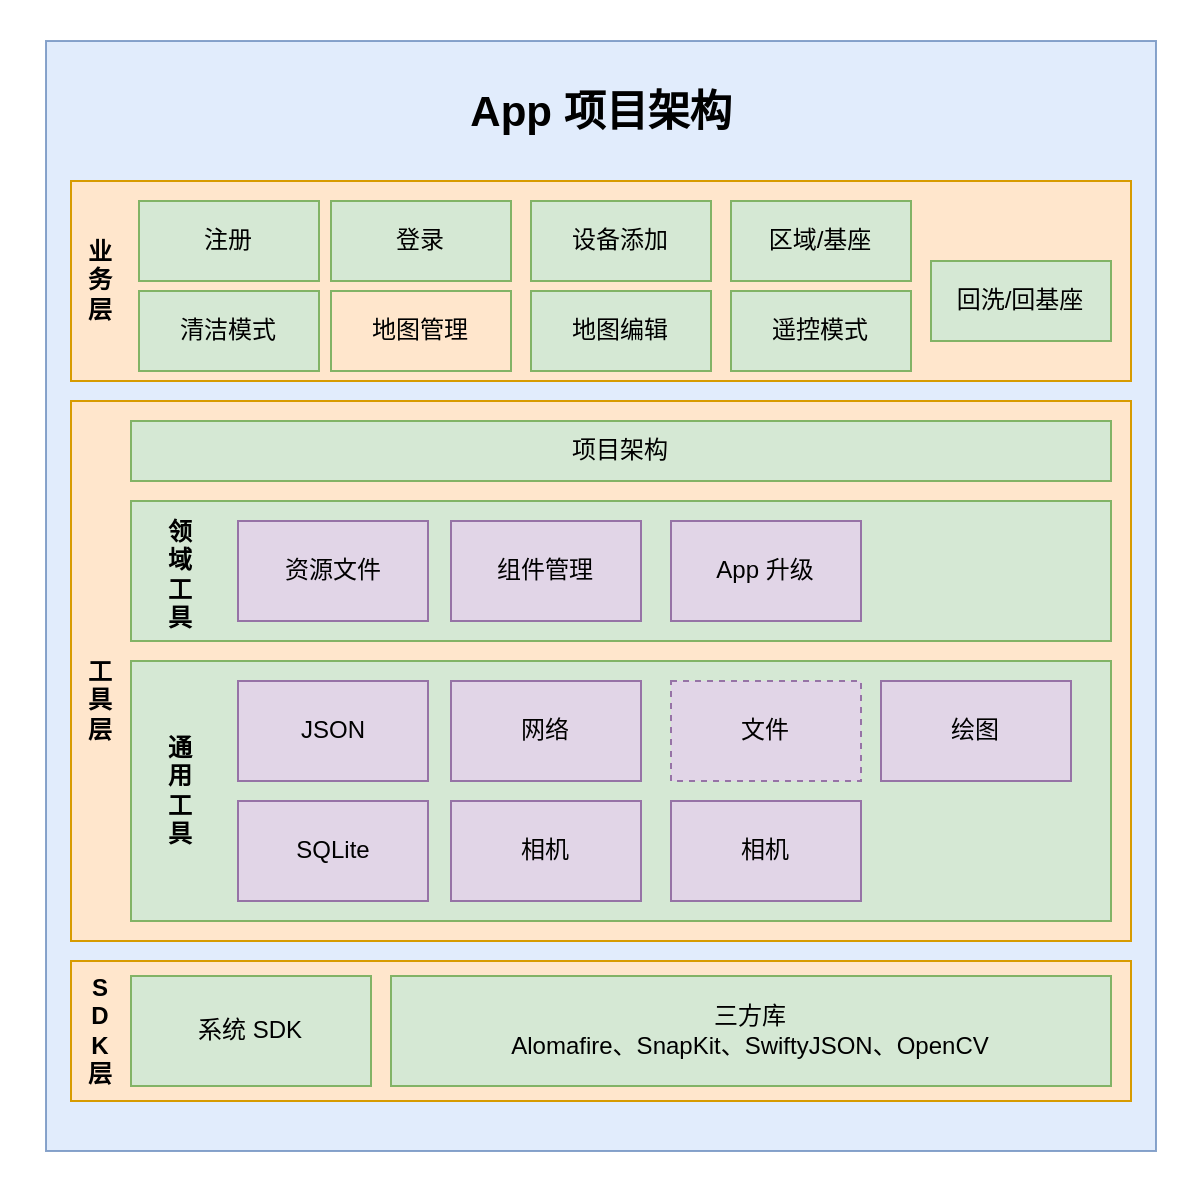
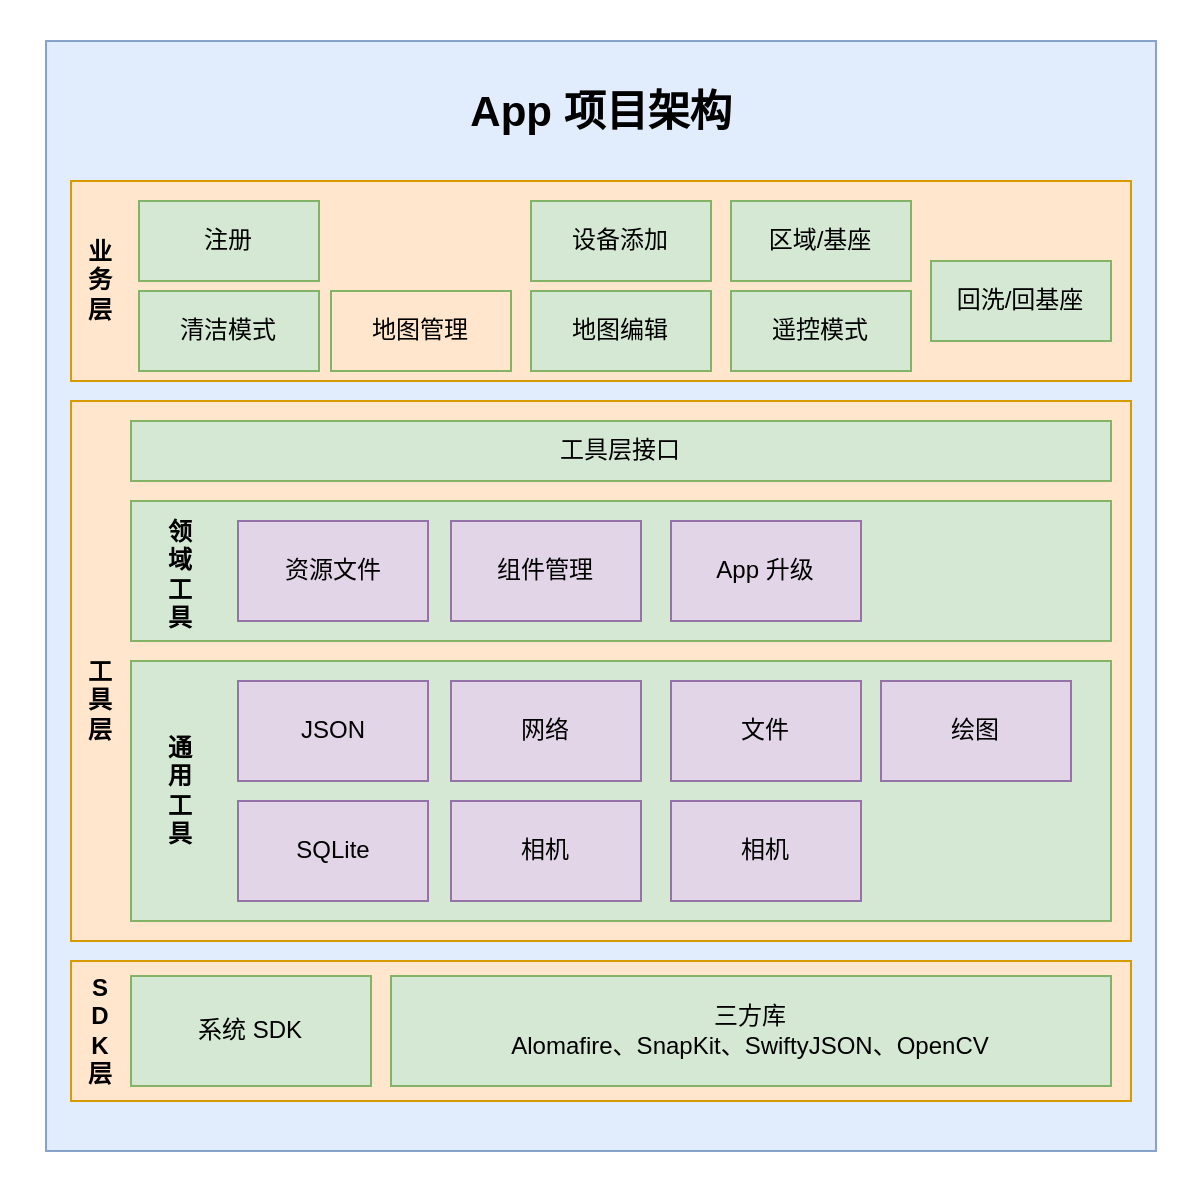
(421, 241) -> none
(621, 451) -> (621, 451)
(766, 731) -> (766, 731)
